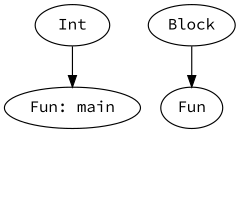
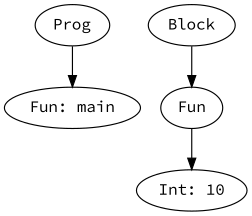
(72, 25) -> (72, 25)
none -> (192, 190)
